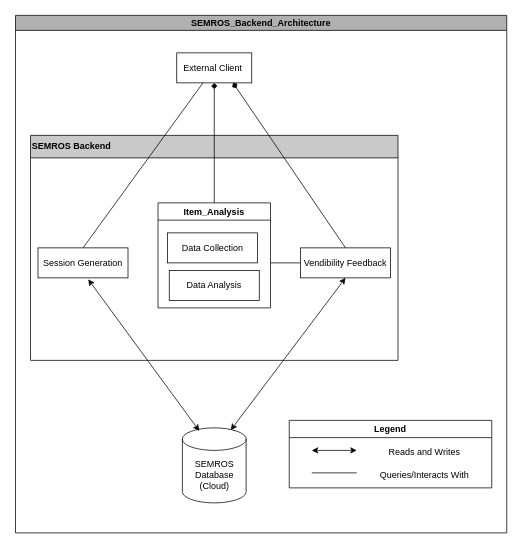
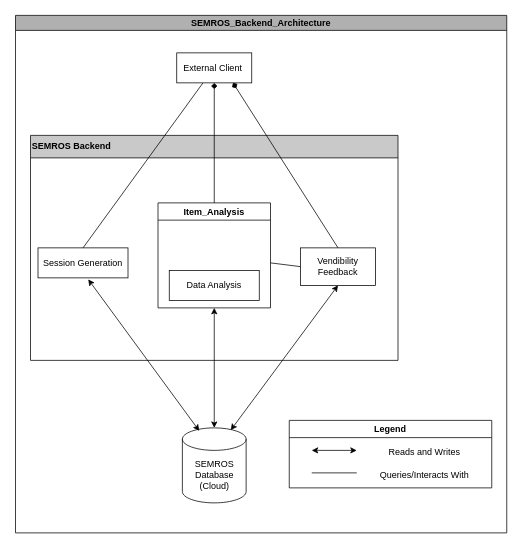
(212, 248) -> none
(345, 263) -> (338, 267)
none -> (214, 368)
